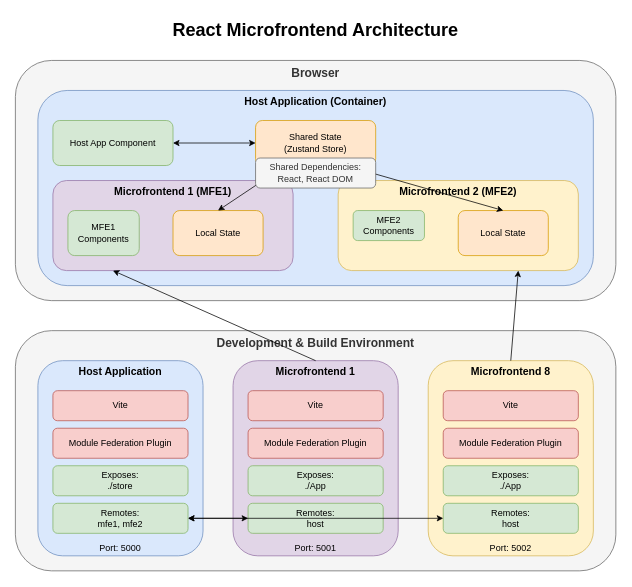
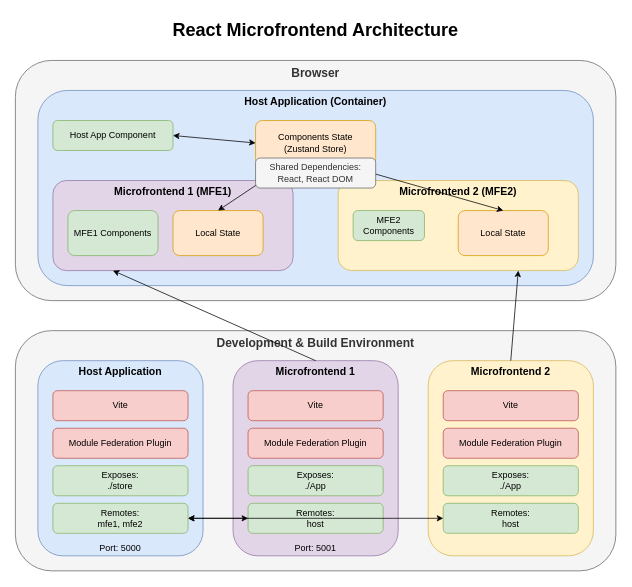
(113, 143) -> (113, 135)
(315, 143) -> (315, 143)
(104, 233) -> (113, 233)
(510, 372) -> (510, 372)
(510, 548) -> none
